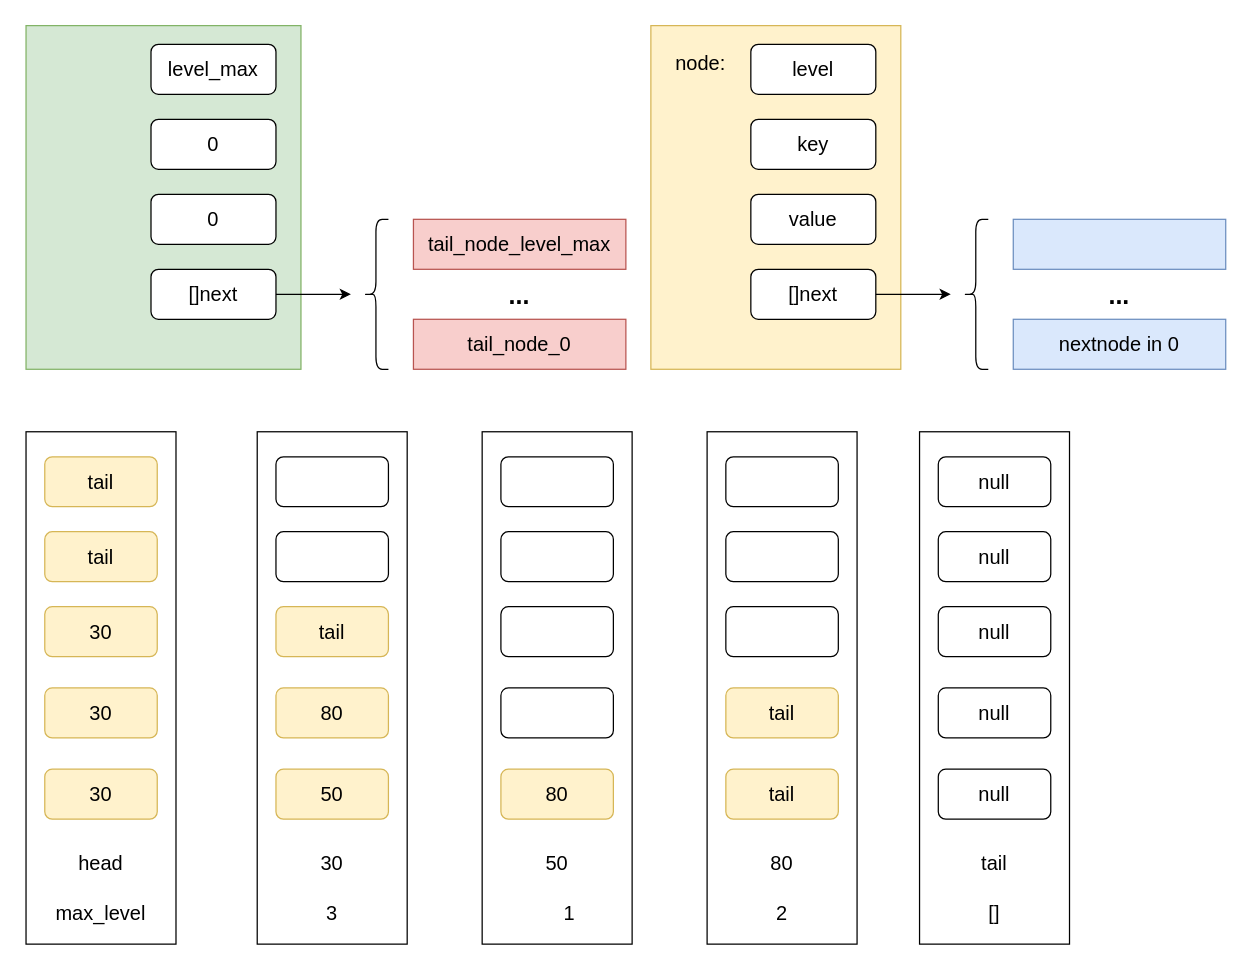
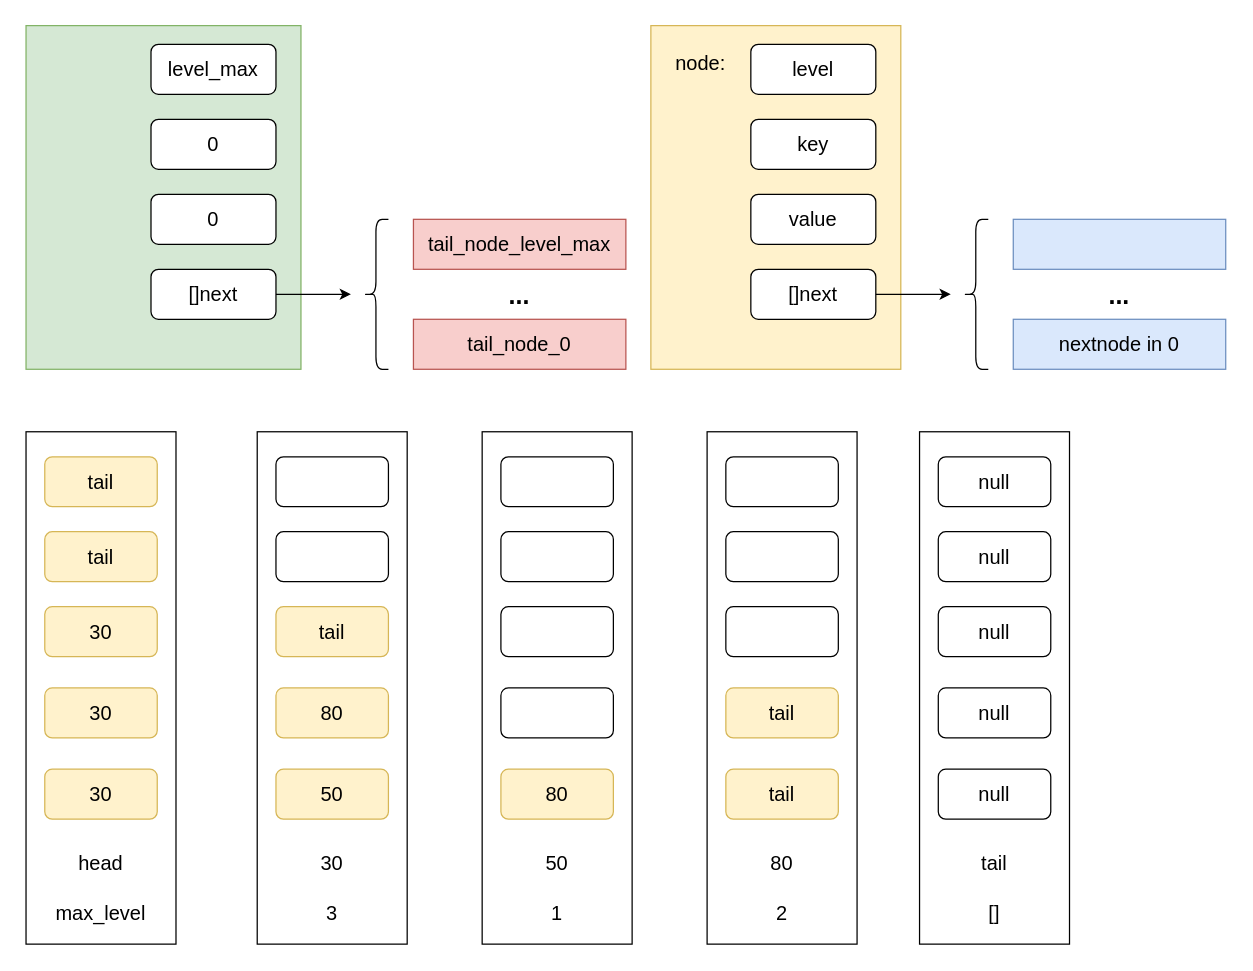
(569, 913) -> (557, 913)
